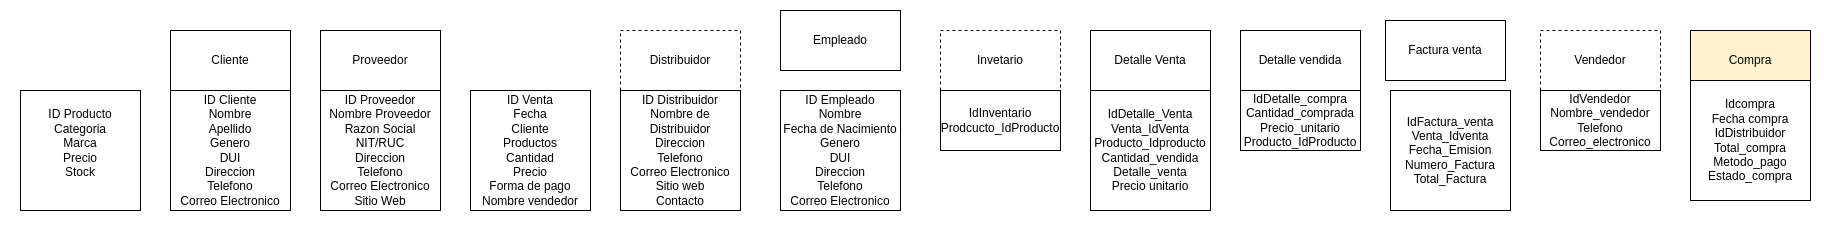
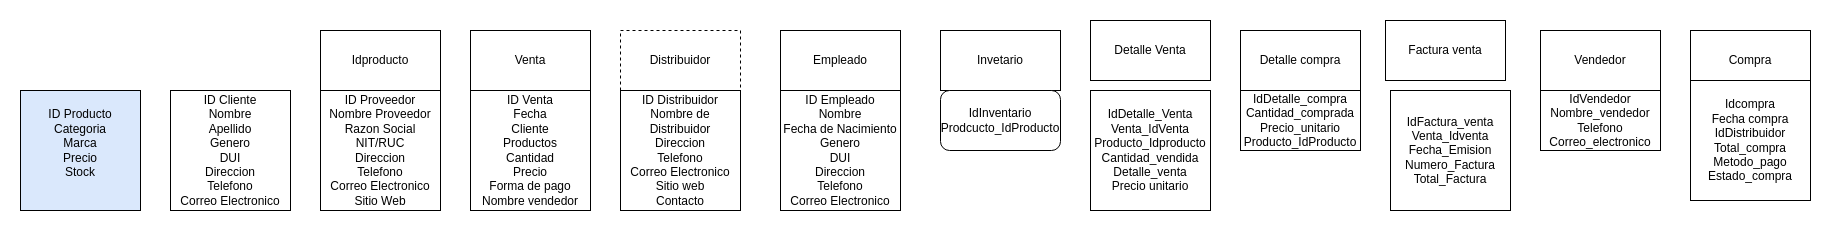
(841, 41) -> (841, 61)
(231, 61) -> none
(381, 61) -> (381, 61)
none -> (531, 61)
(1001, 61) -> (1001, 61)
(1151, 61) -> (1151, 51)
(1301, 61) -> (1301, 61)
(1601, 61) -> (1601, 61)
(1751, 61) -> (1751, 61)
(1001, 121) -> (1001, 121)
(81, 151) -> (81, 151)
